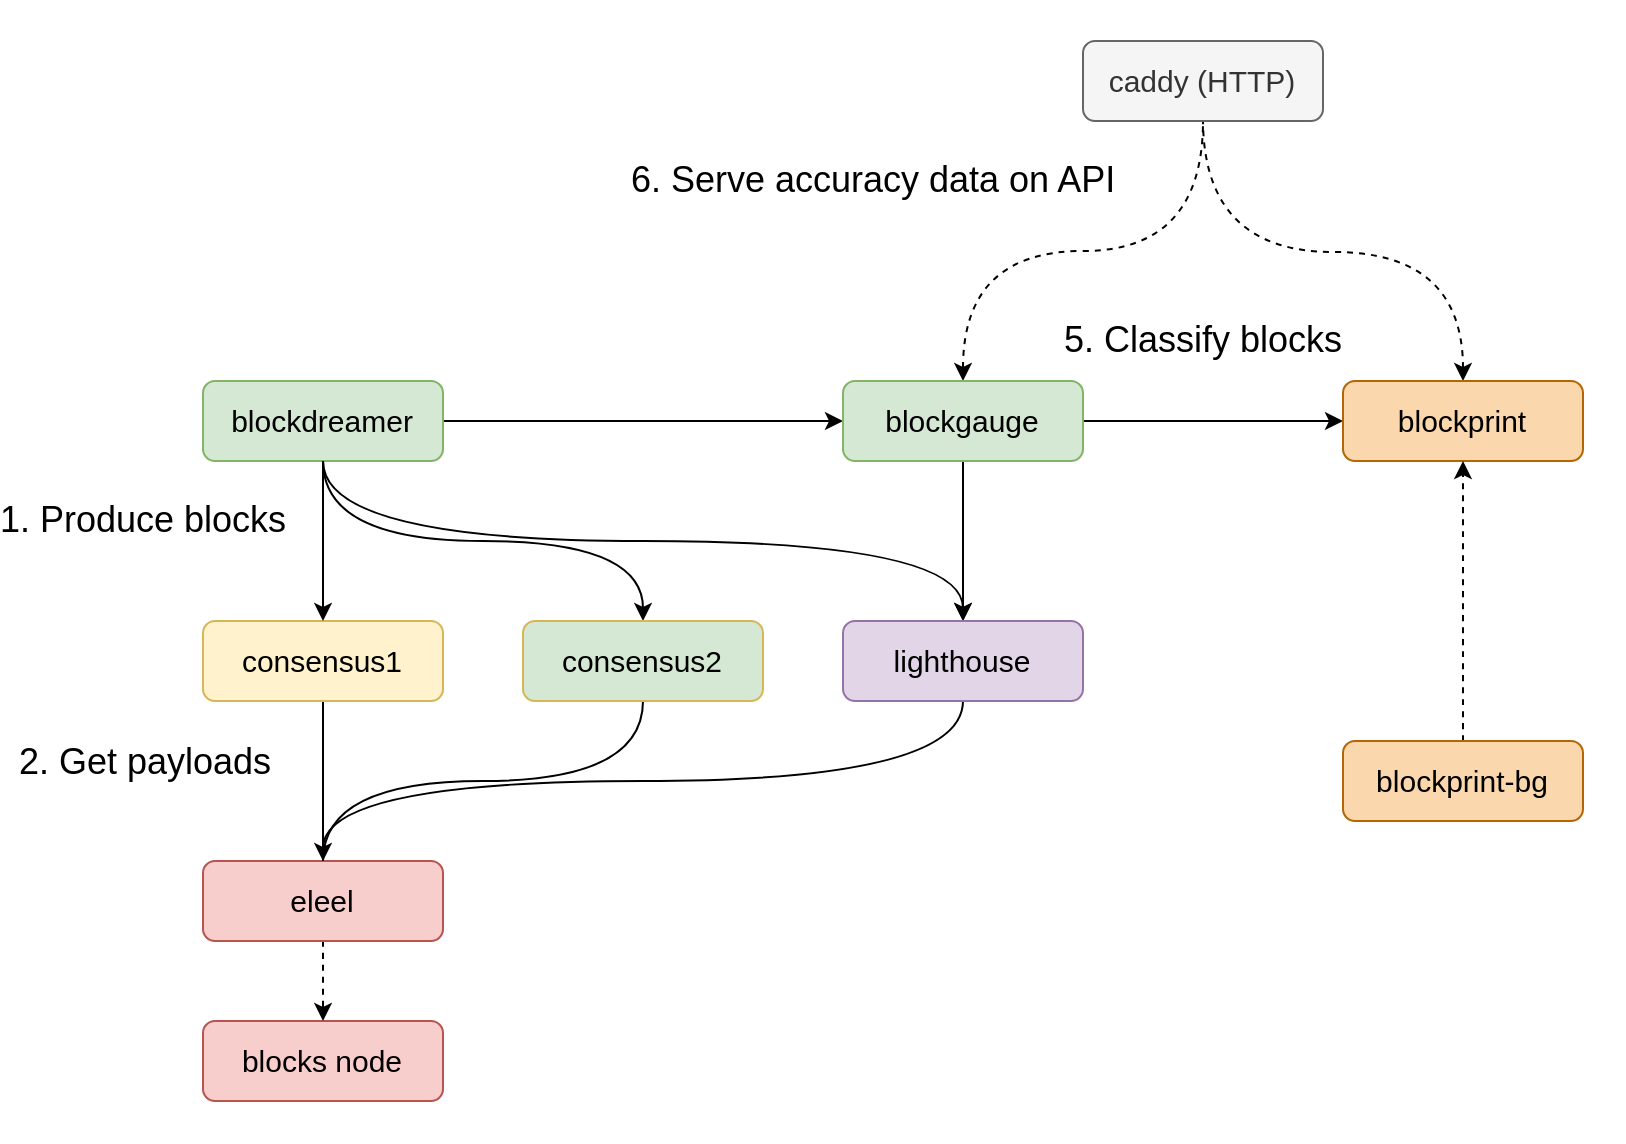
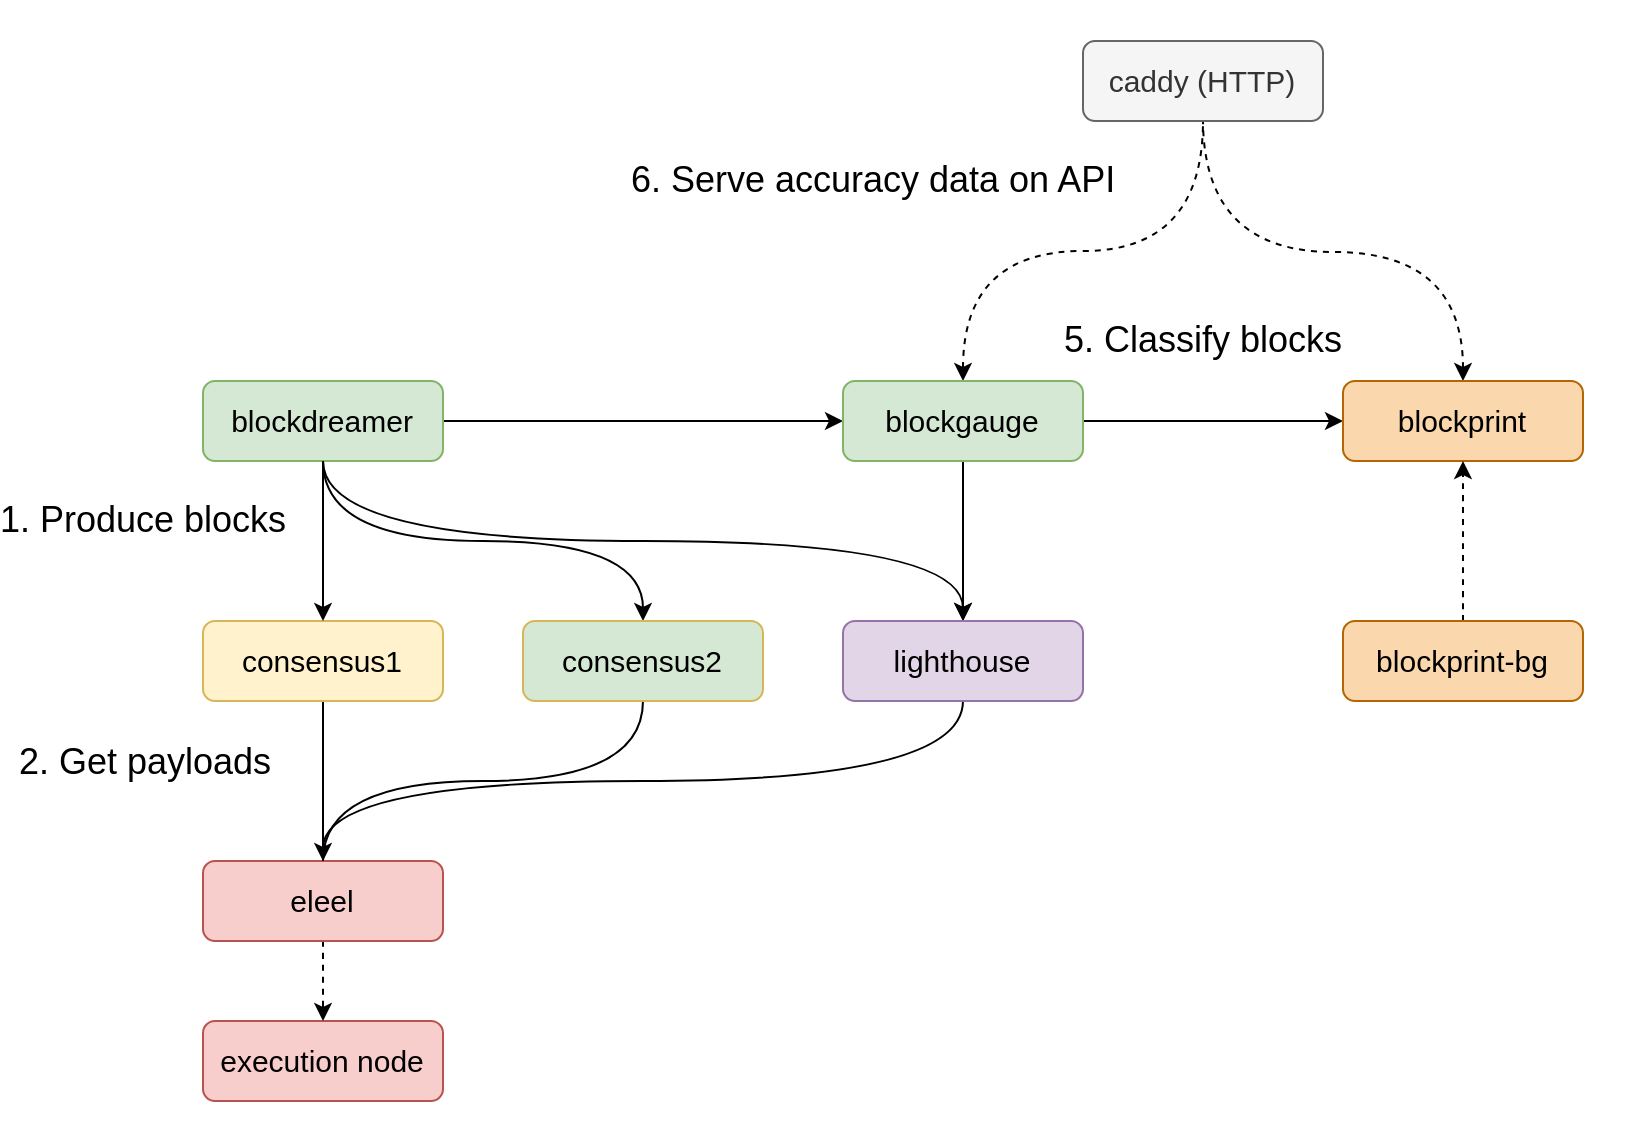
(1463, 781) -> (1463, 661)
(323, 1061) -> (323, 1061)
